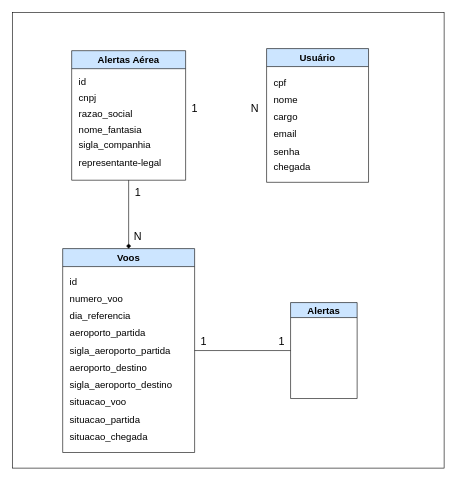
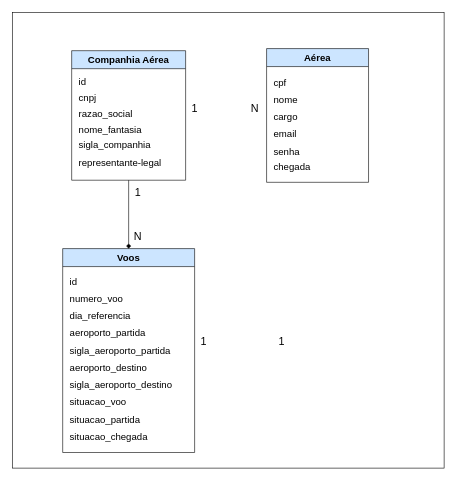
(318, 58) -> (318, 58)
(129, 60) -> (129, 60)
(242, 351) -> none
(324, 351) -> none
